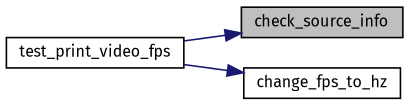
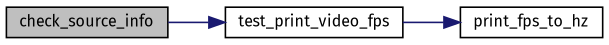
(205, 38) -> (188, 22)
(322, 83) -> (532, 22)
